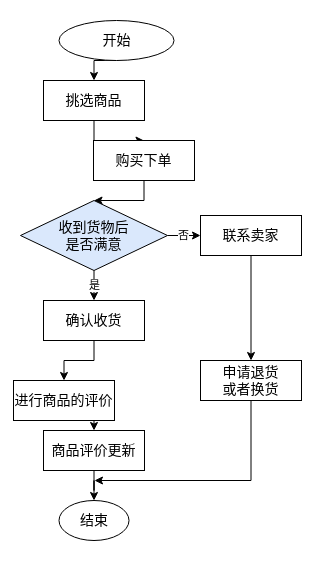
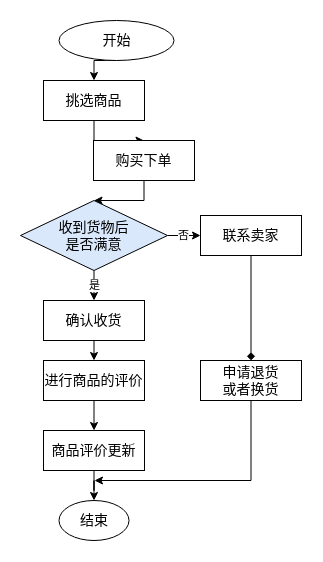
(251, 352) -> (251, 351)
(64, 401) -> (94, 381)
